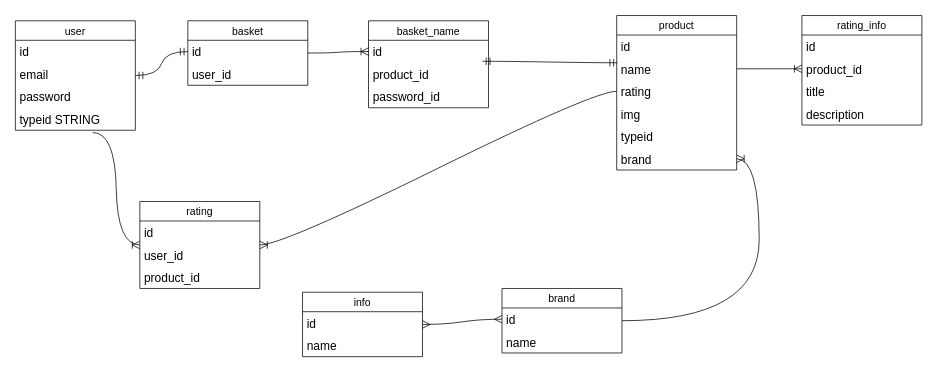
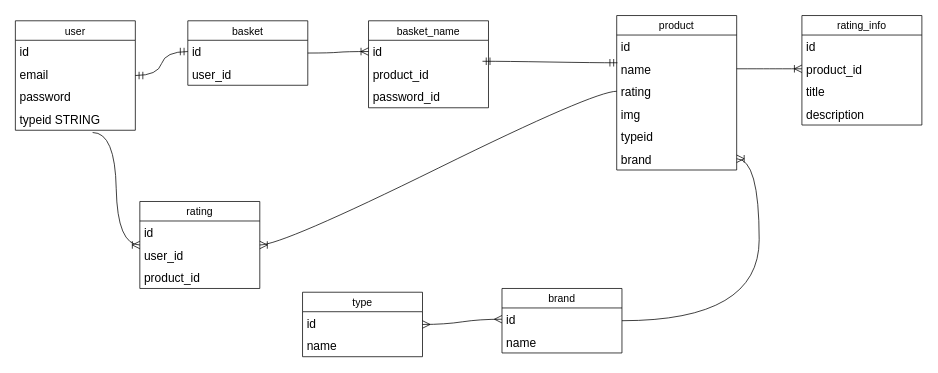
(362, 303) -> (362, 303)
